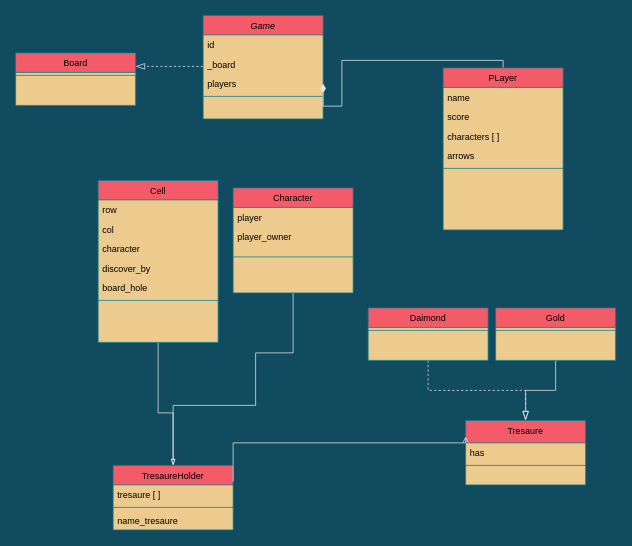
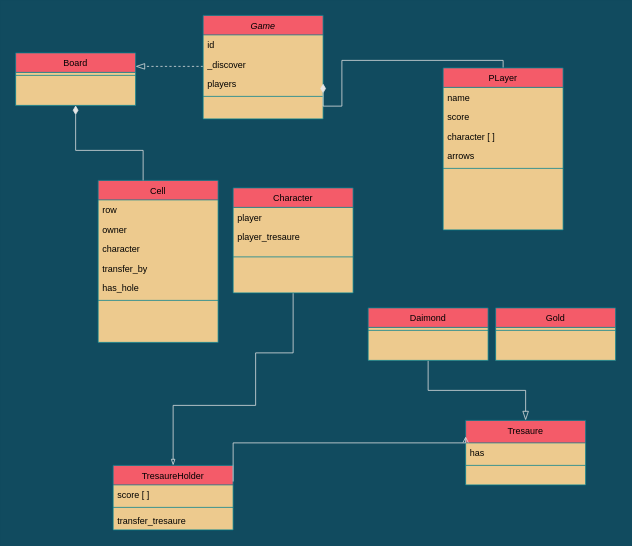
(222, 65) -> (229, 65)
(480, 137) -> (477, 137)
none -> (93, 150)
(108, 230) -> (115, 230)
(266, 237) -> (274, 237)
(129, 269) -> (130, 269)
(126, 288) -> (121, 288)
(158, 384) -> none
(555, 389) -> none
(461, 390) -> (461, 390)
(145, 495) -> (137, 495)
(150, 521) -> (160, 521)
